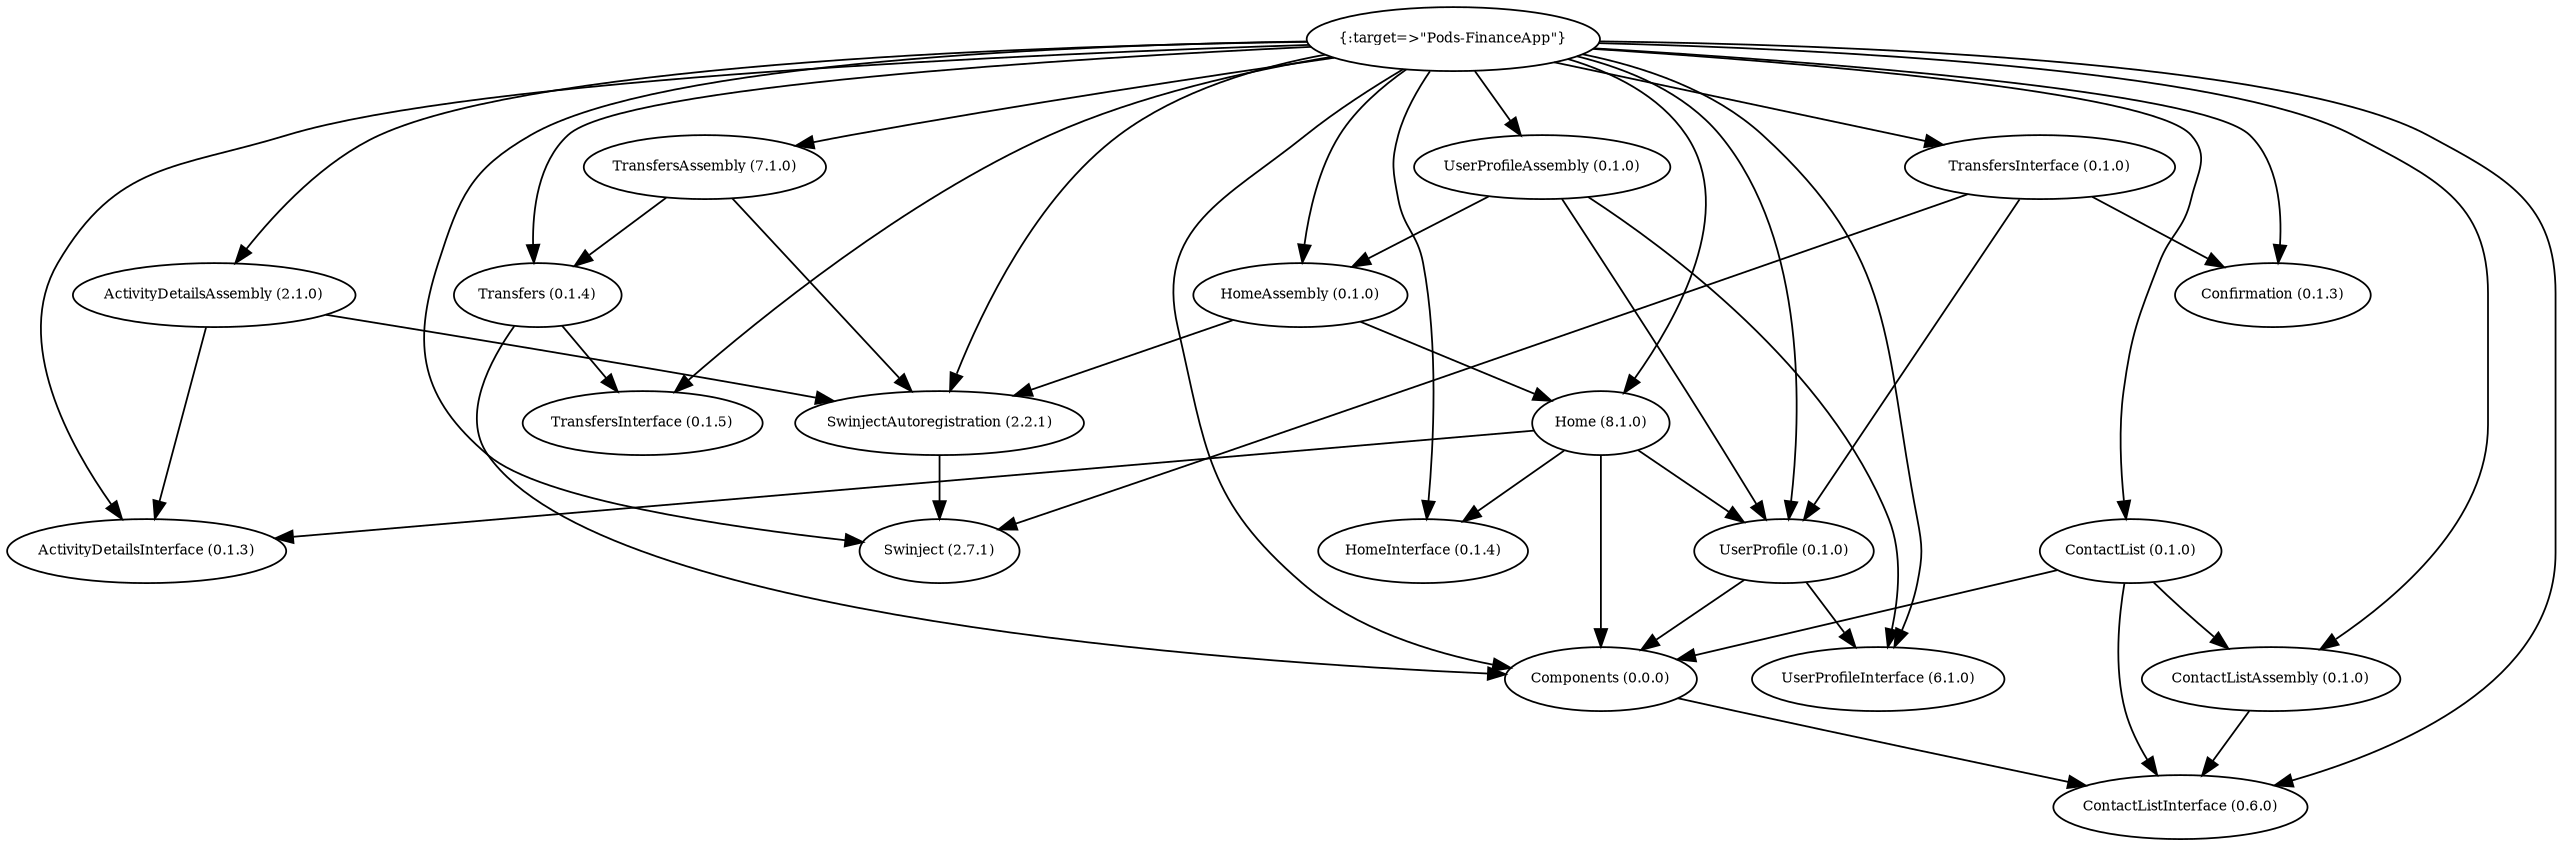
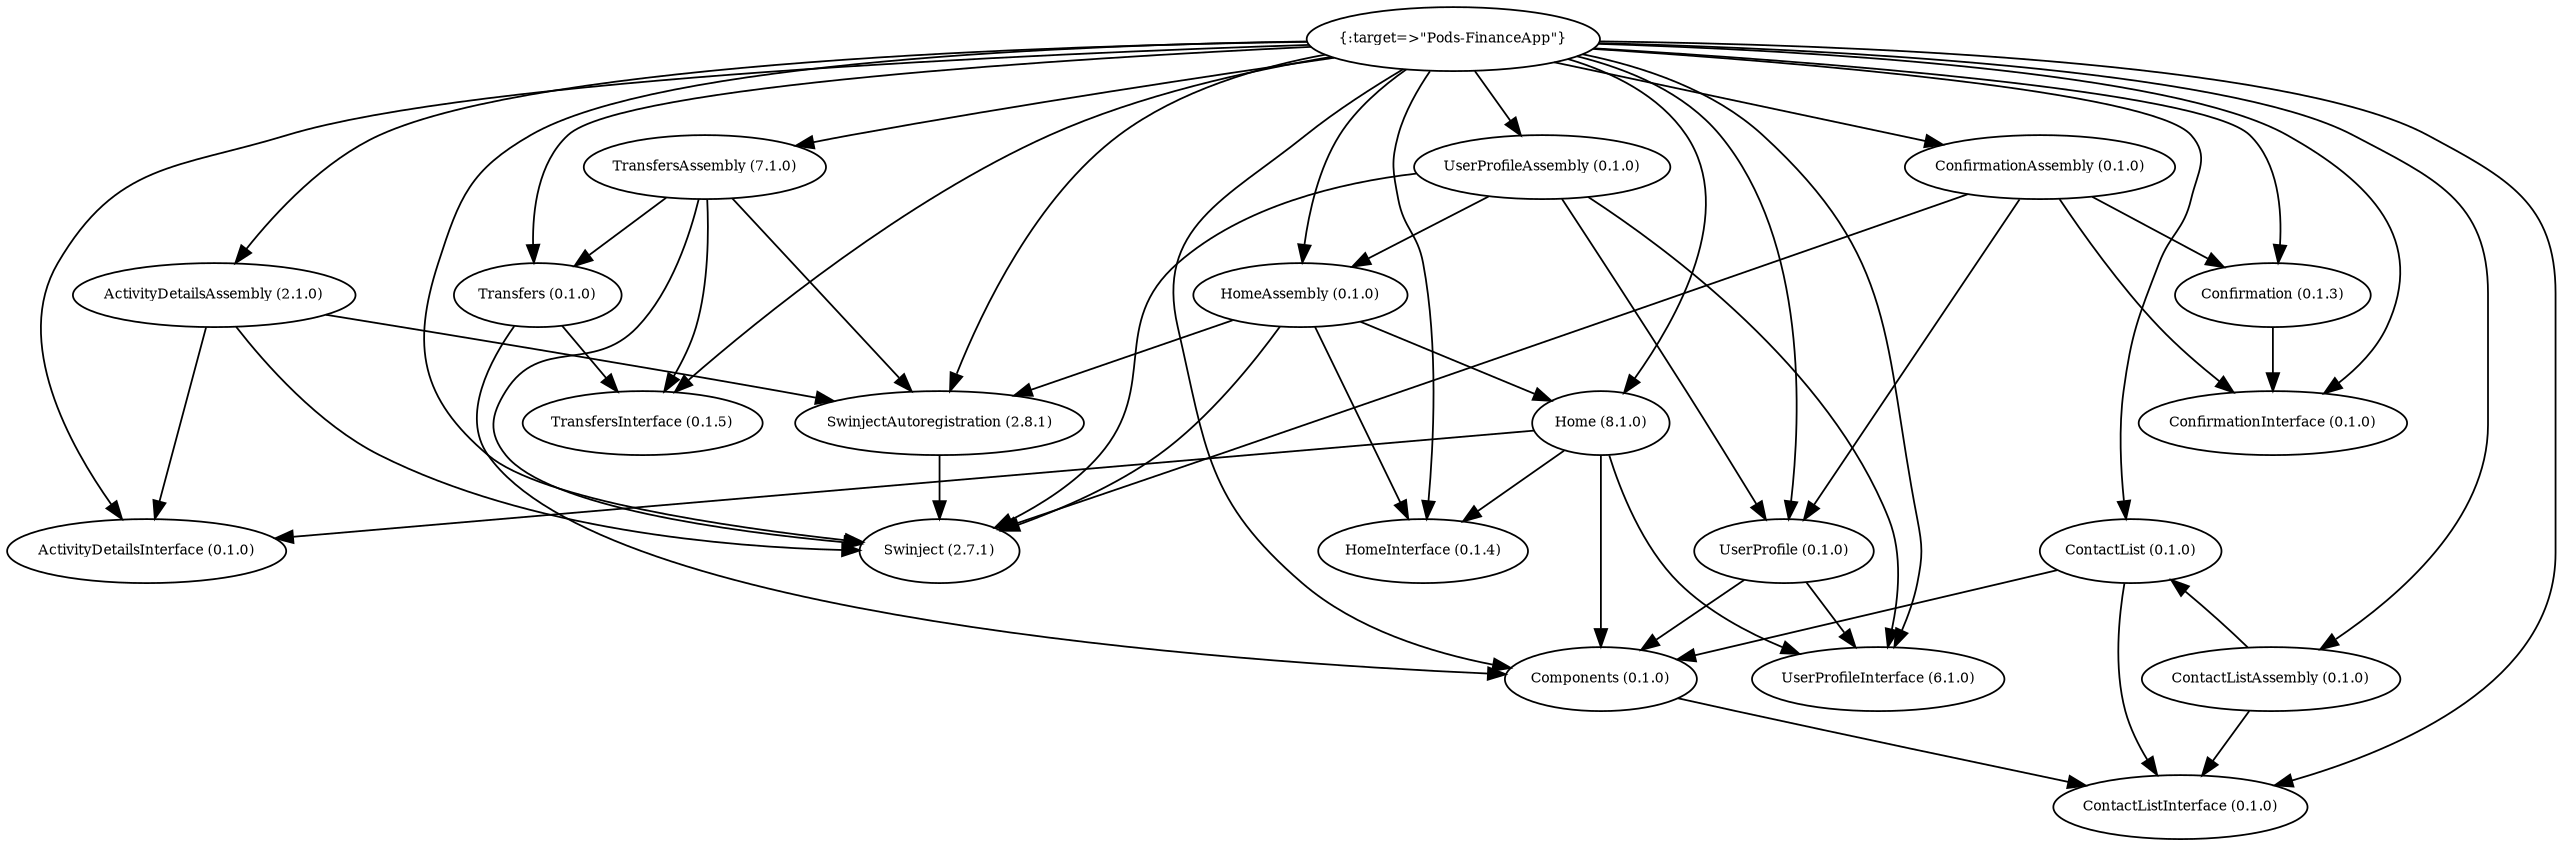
(2040, 167) -> (2040, 167)
none -> (1156, 287)
none -> (704, 291)
(538, 295) -> (538, 295)
none -> (1360, 419)
(940, 423) -> (940, 423)
none -> (2273, 423)
none -> (1166, 449)
none -> (503, 451)
(1683, 481) -> (1671, 574)
none -> (511, 504)
(147, 551) -> (147, 551)
(2183, 610) -> (2217, 619)
(1601, 679) -> (1601, 679)
(2180, 807) -> (2180, 807)
